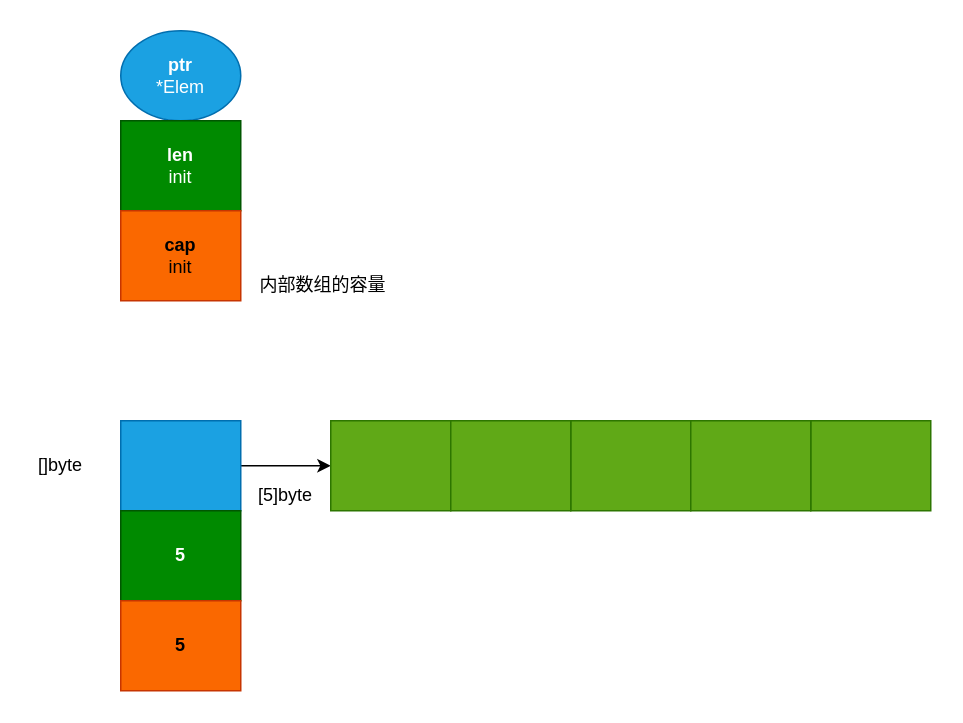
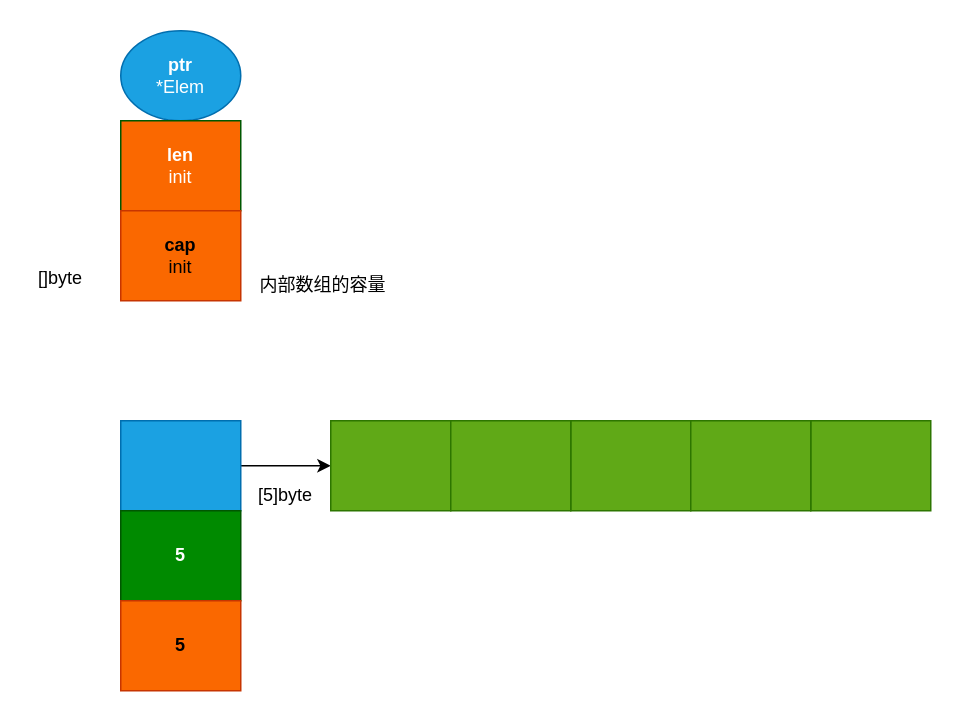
(181, 166) -> (181, 166)
(61, 466) -> (61, 278)
